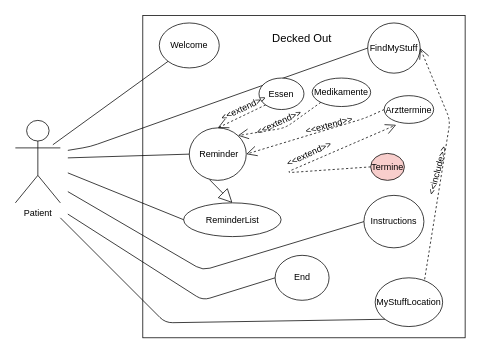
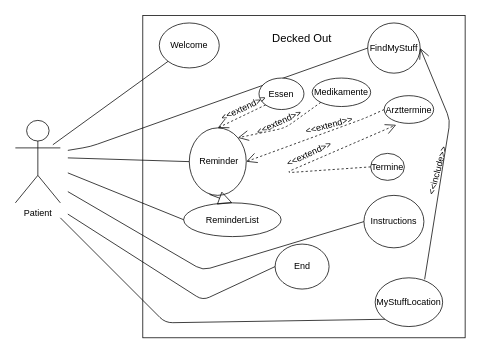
(218, 154) -> (218, 162)
(443, 165) -> (443, 165)
(388, 167) -> (388, 167)
(302, 278) -> (302, 267)
